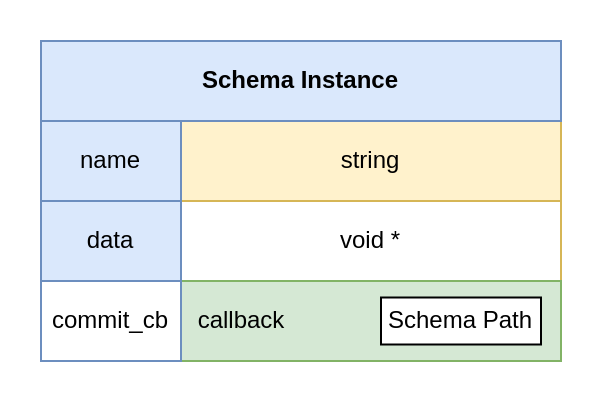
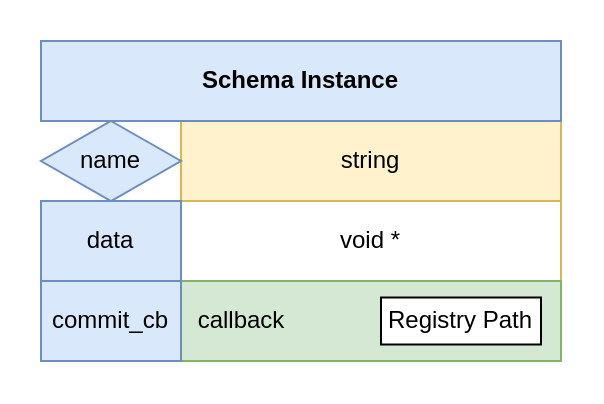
(111, 161) -> (111, 161)
(111, 321) -> (111, 321)
(461, 321) -> (461, 321)
